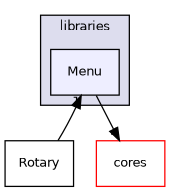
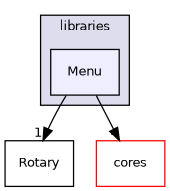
(67, 124) -> (56, 114)
